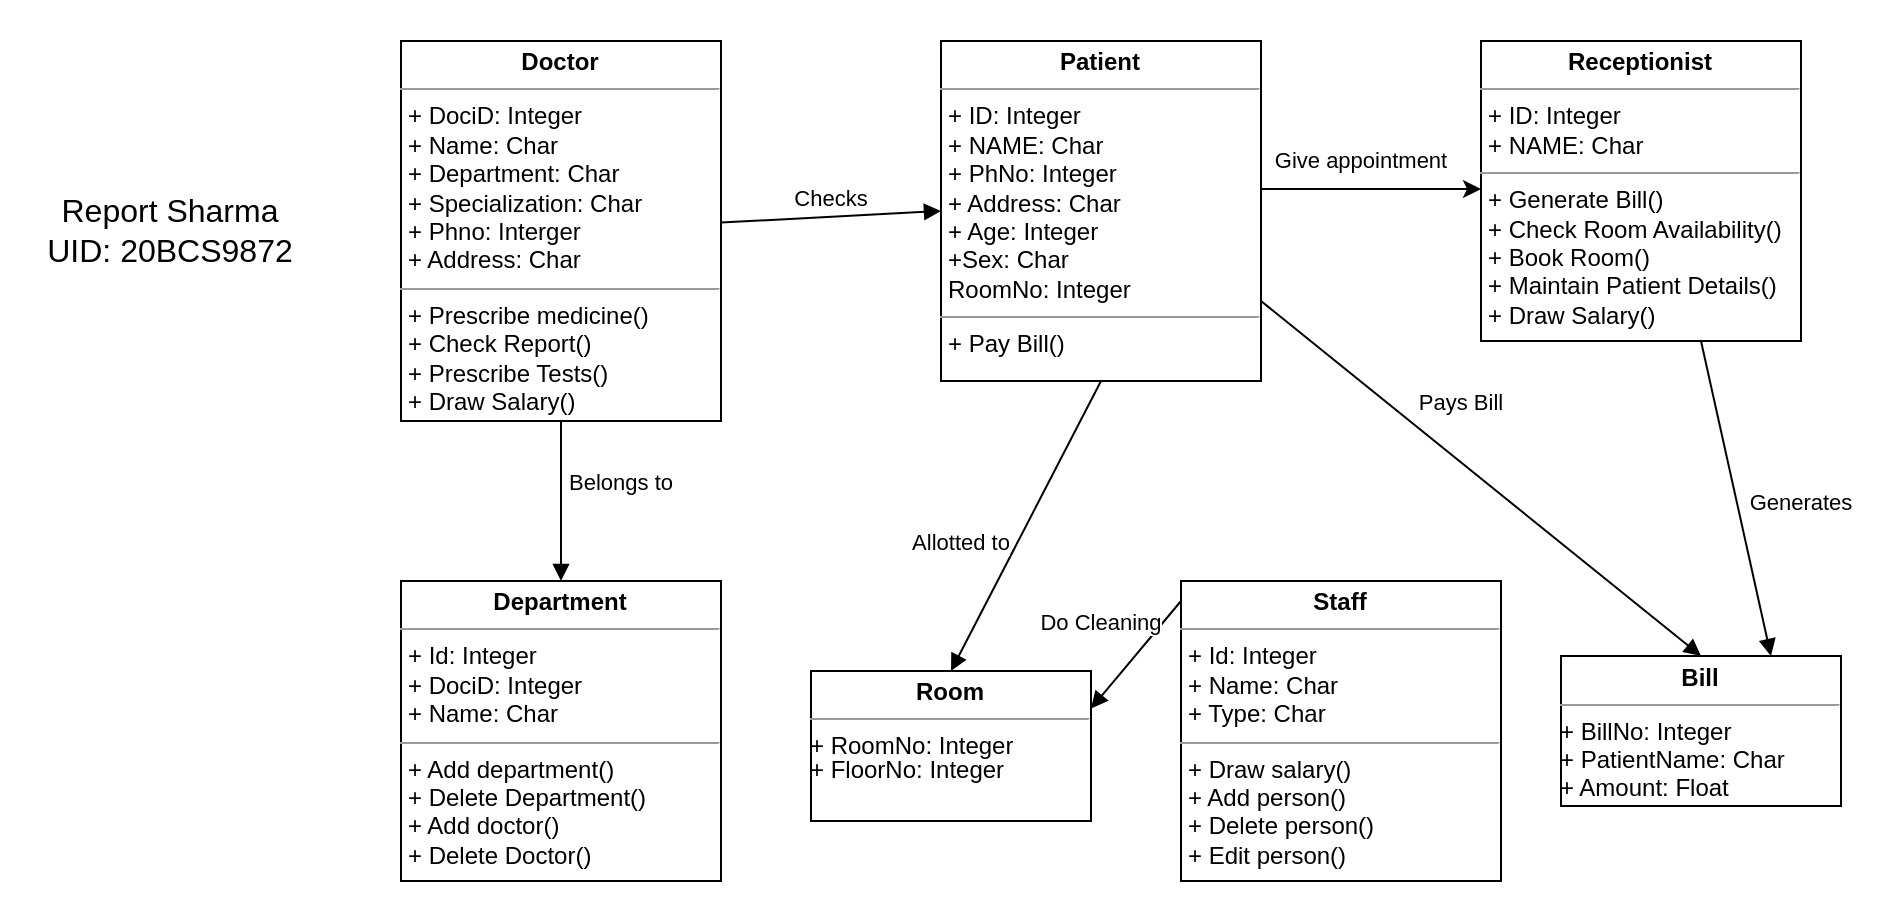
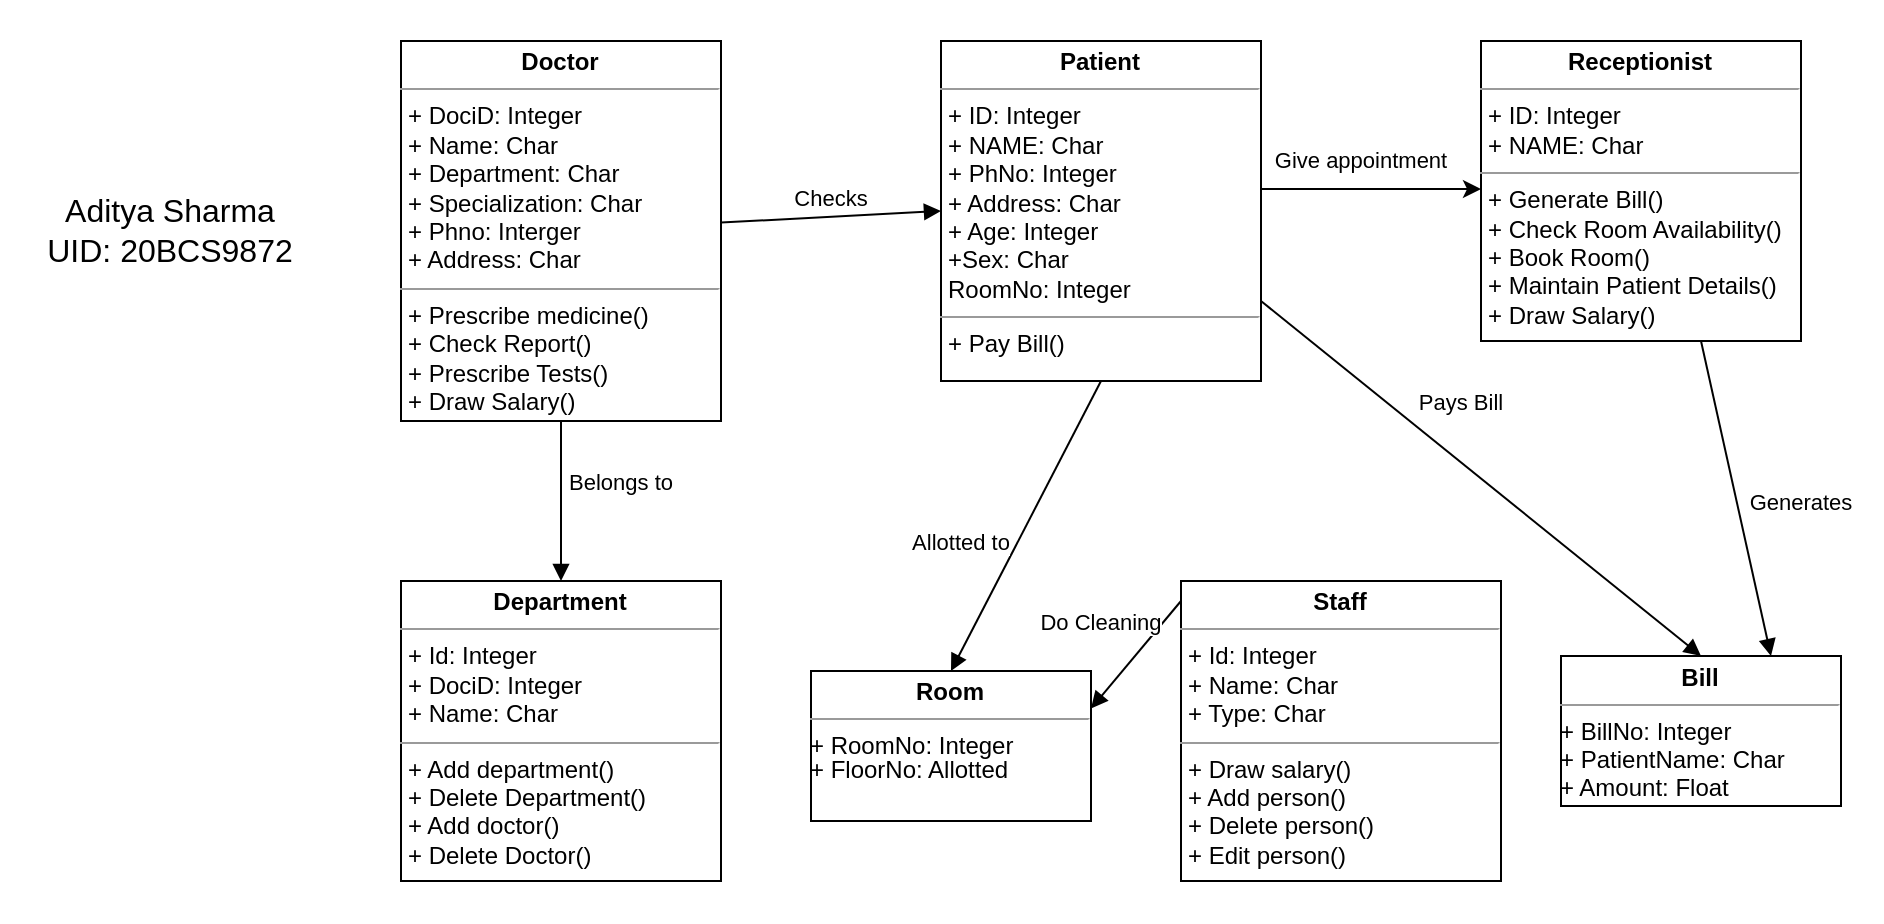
(171, 231) -> (171, 231)
(919, 714) -> (920, 714)
